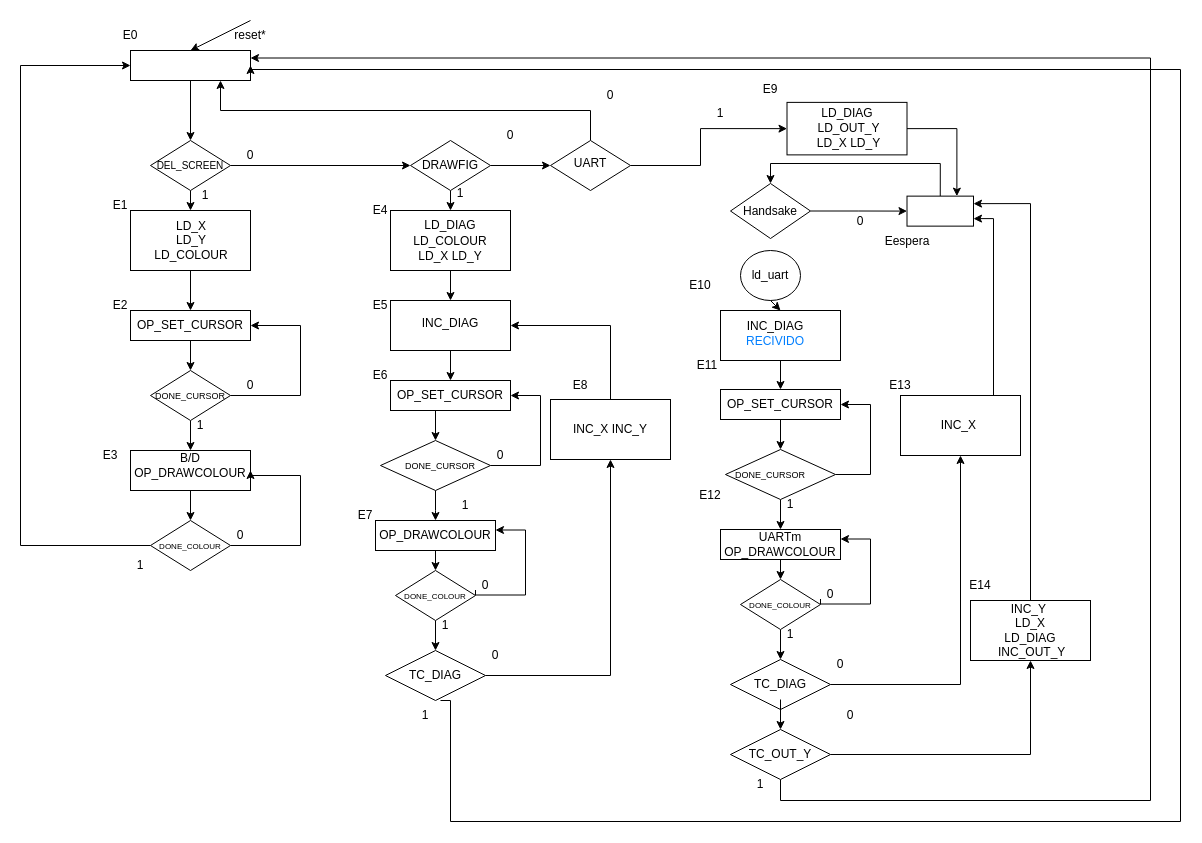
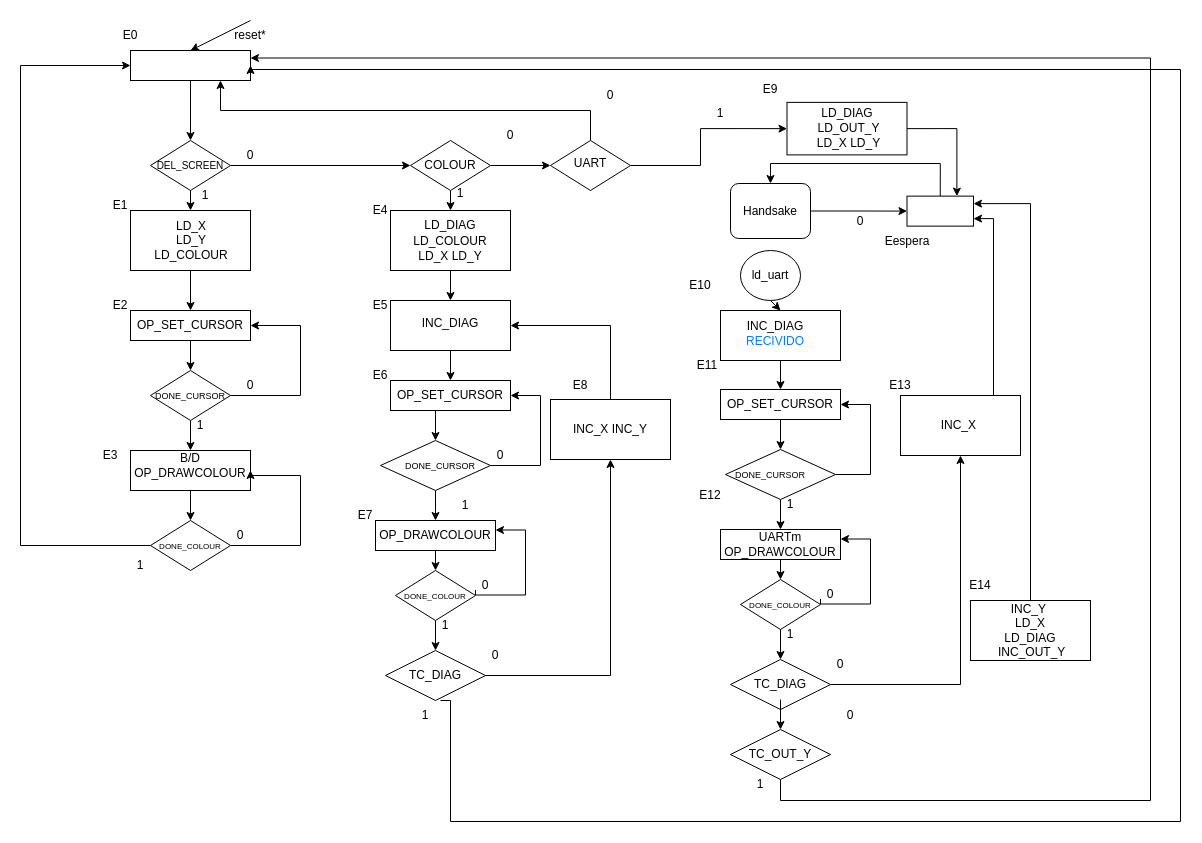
(451, 166) -> (451, 166)
(771, 211) -> (771, 211)
(974, 755) -> none
